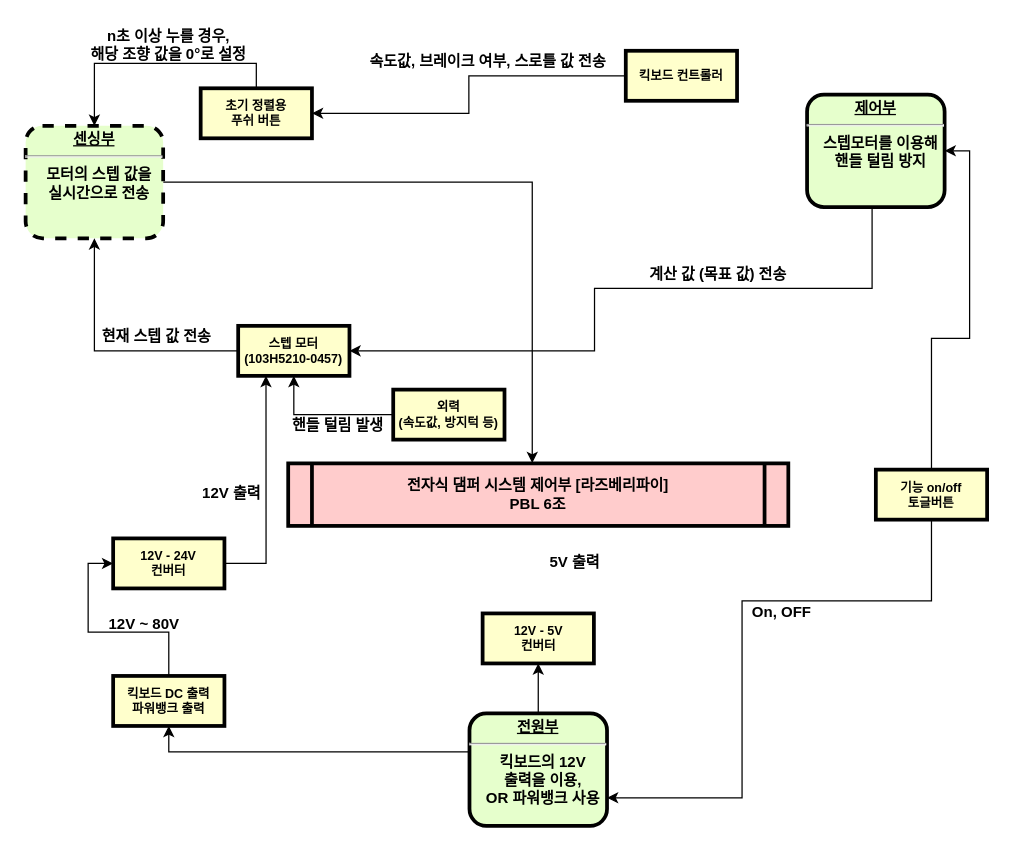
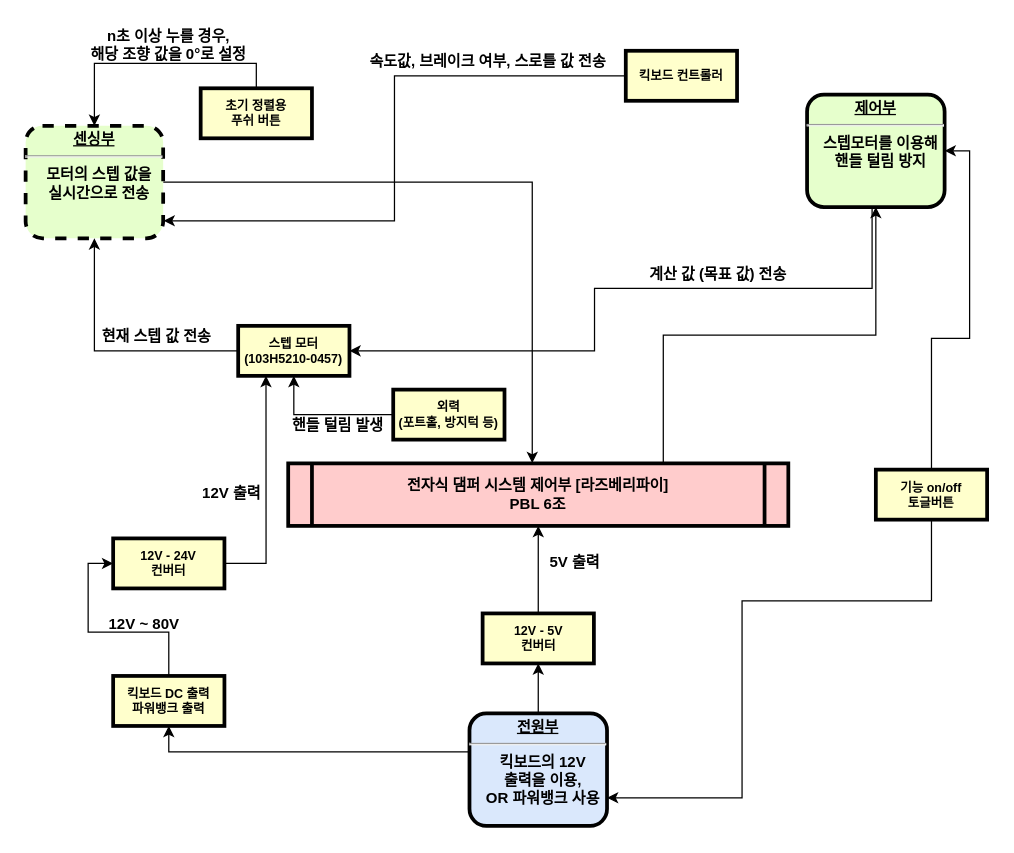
(413, 113) -> (394, 221)
none -> (765, 335)
(449, 414) -> (449, 414)
none -> (538, 573)
(782, 613) -> none
(538, 769) -> (538, 769)
